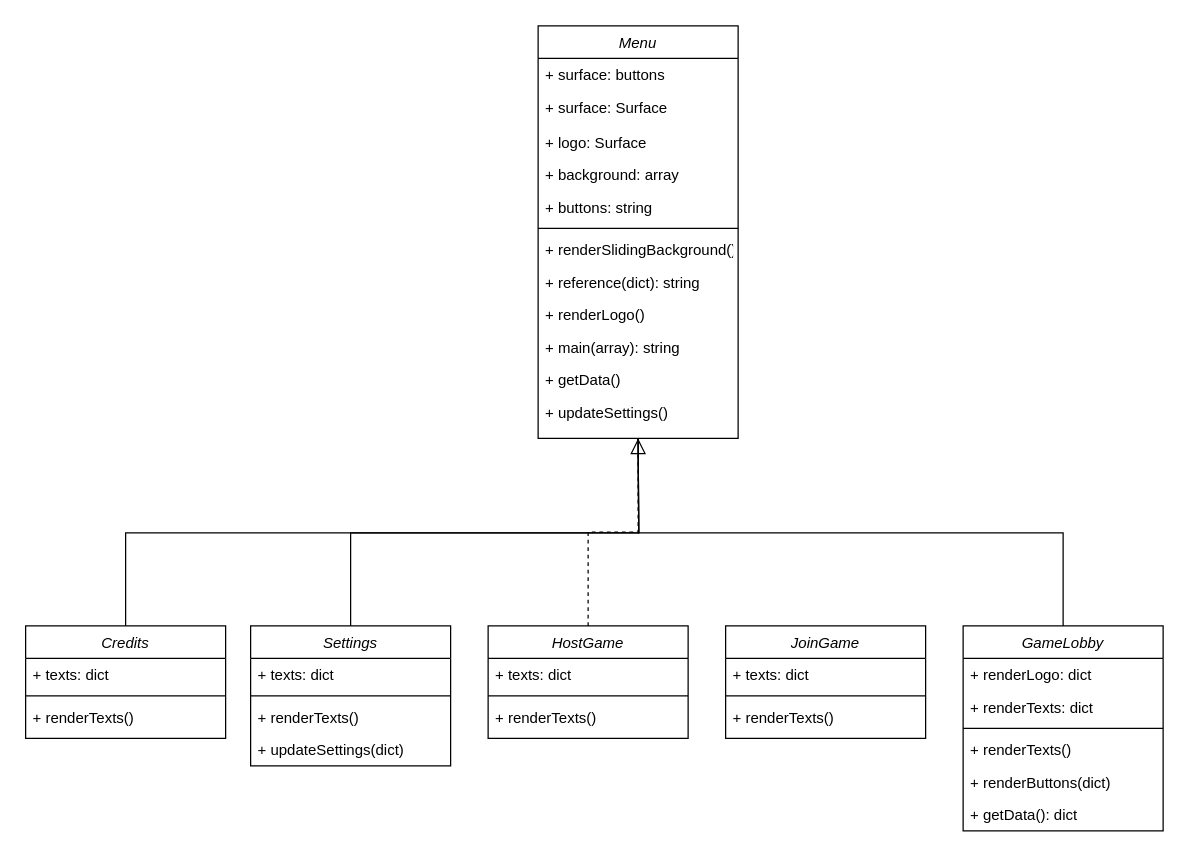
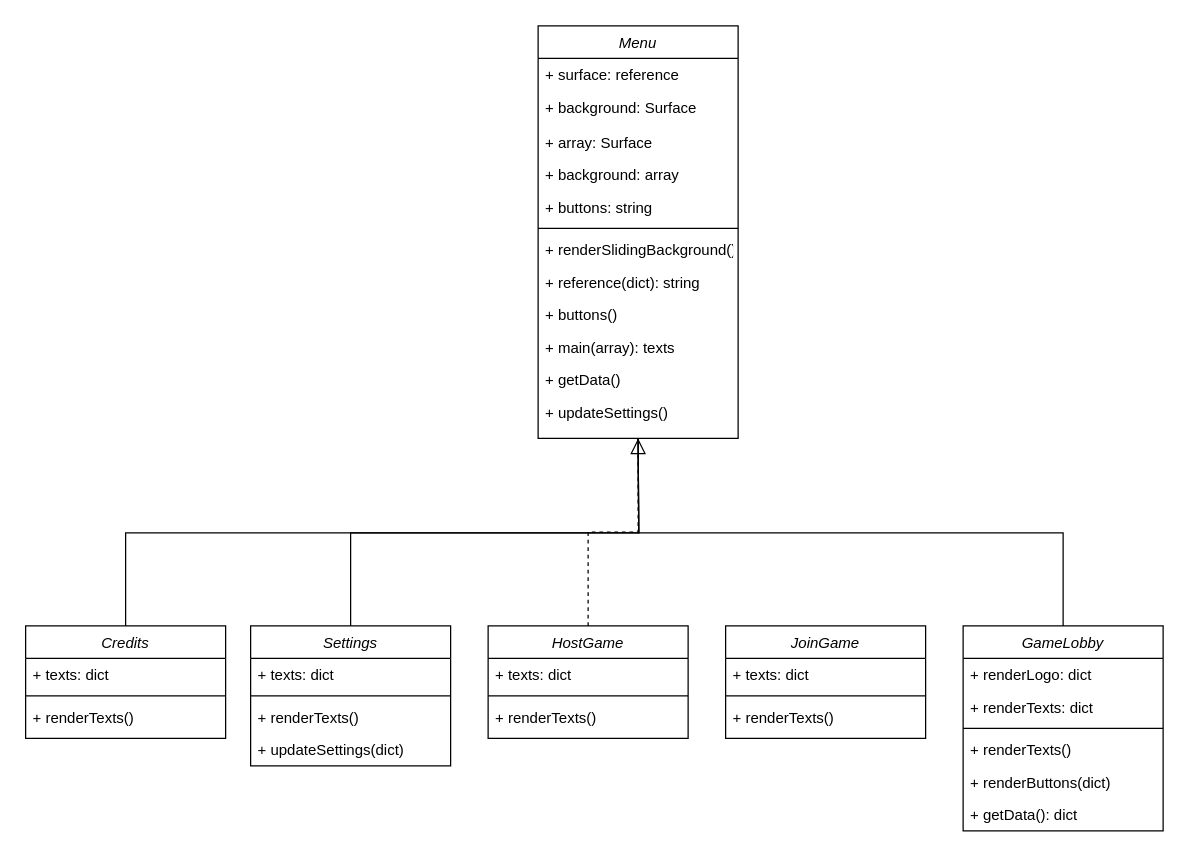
(615, 75) -> (623, 75)
(615, 108) -> (627, 108)
(600, 143) -> (606, 143)
(602, 315) -> (589, 315)
(623, 348) -> (621, 348)
